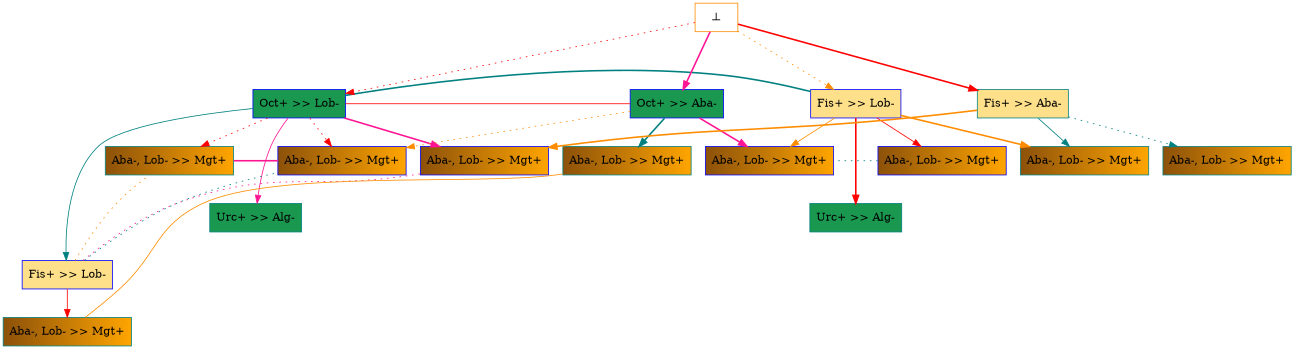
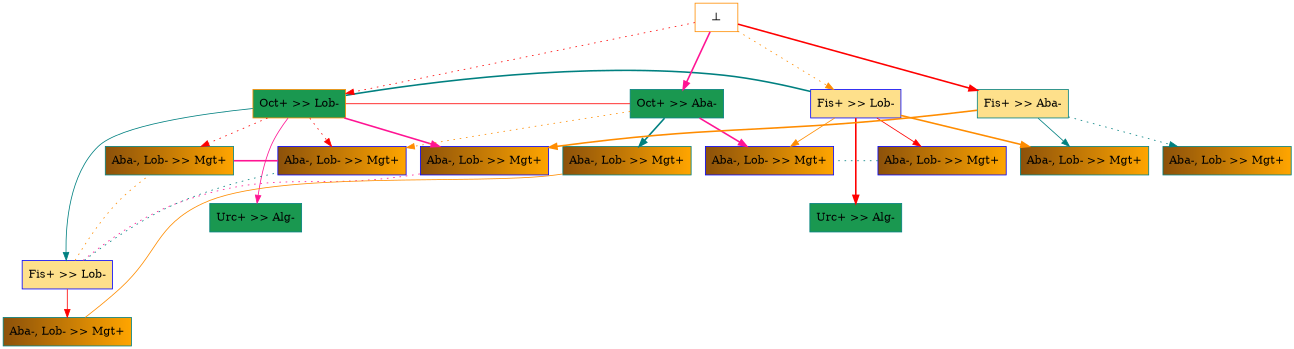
(299, 104) -> (299, 104)
(677, 104) -> (677, 104)
